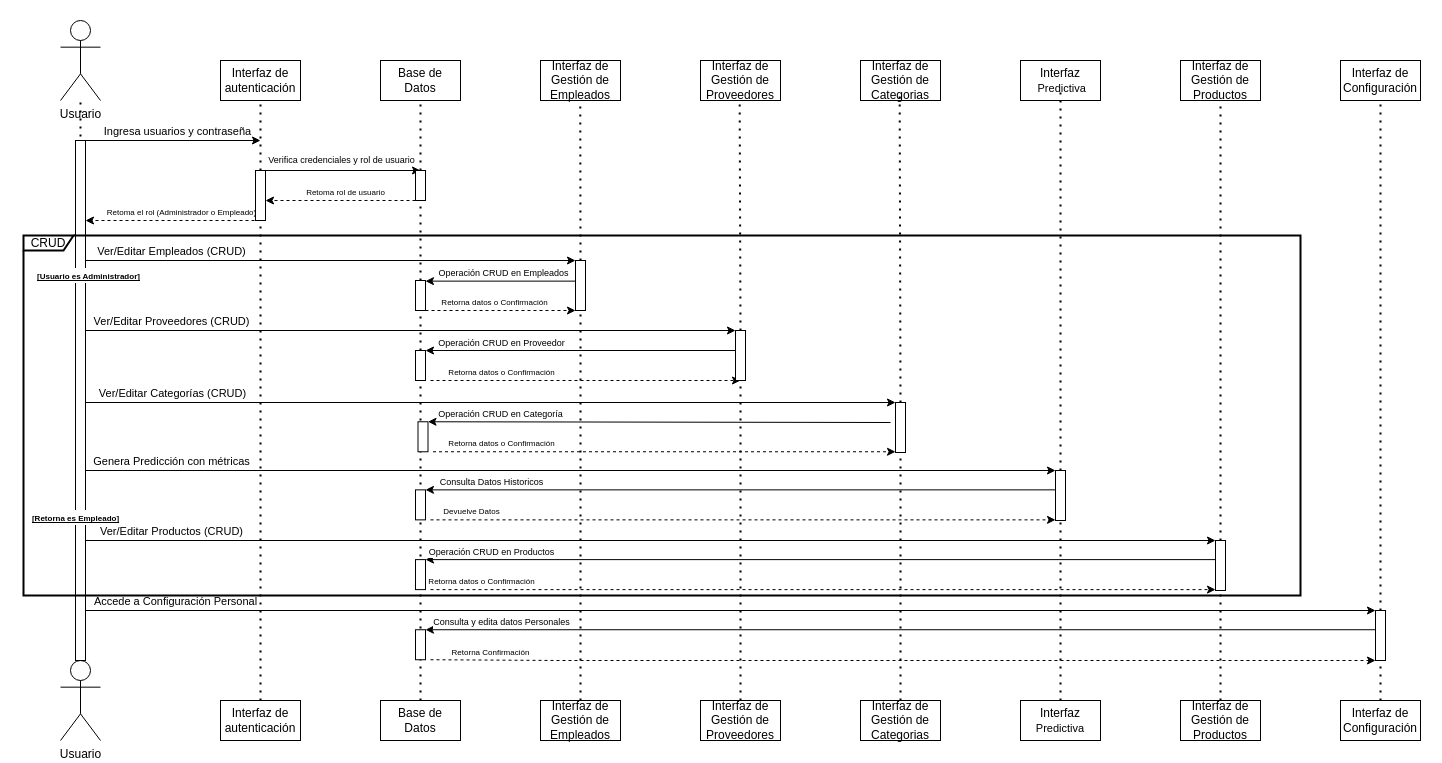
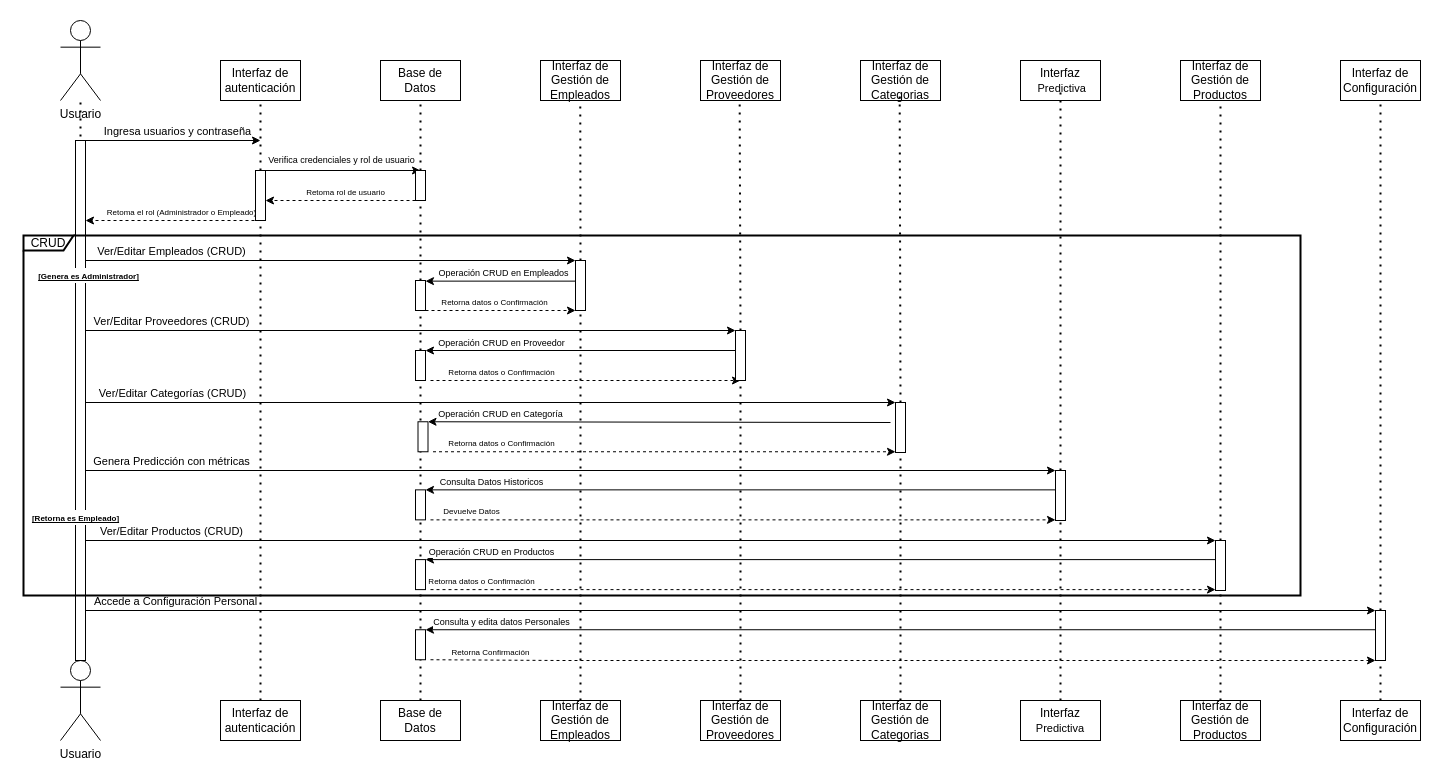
(89, 276) -> (89, 276)
